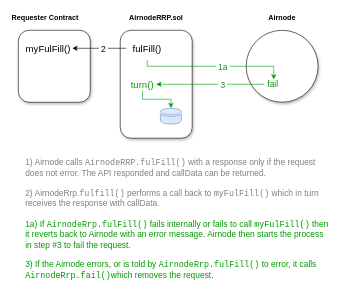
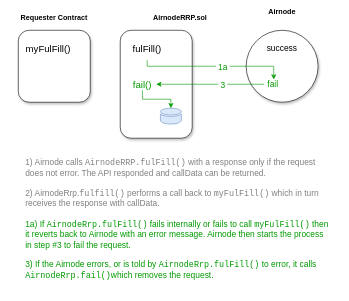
(45, 18) -> (54, 18)
(156, 18) -> (180, 18)
(282, 18) -> (282, 12)
(103, 48) -> none
none -> (282, 48)
(143, 84) -> (143, 84)
